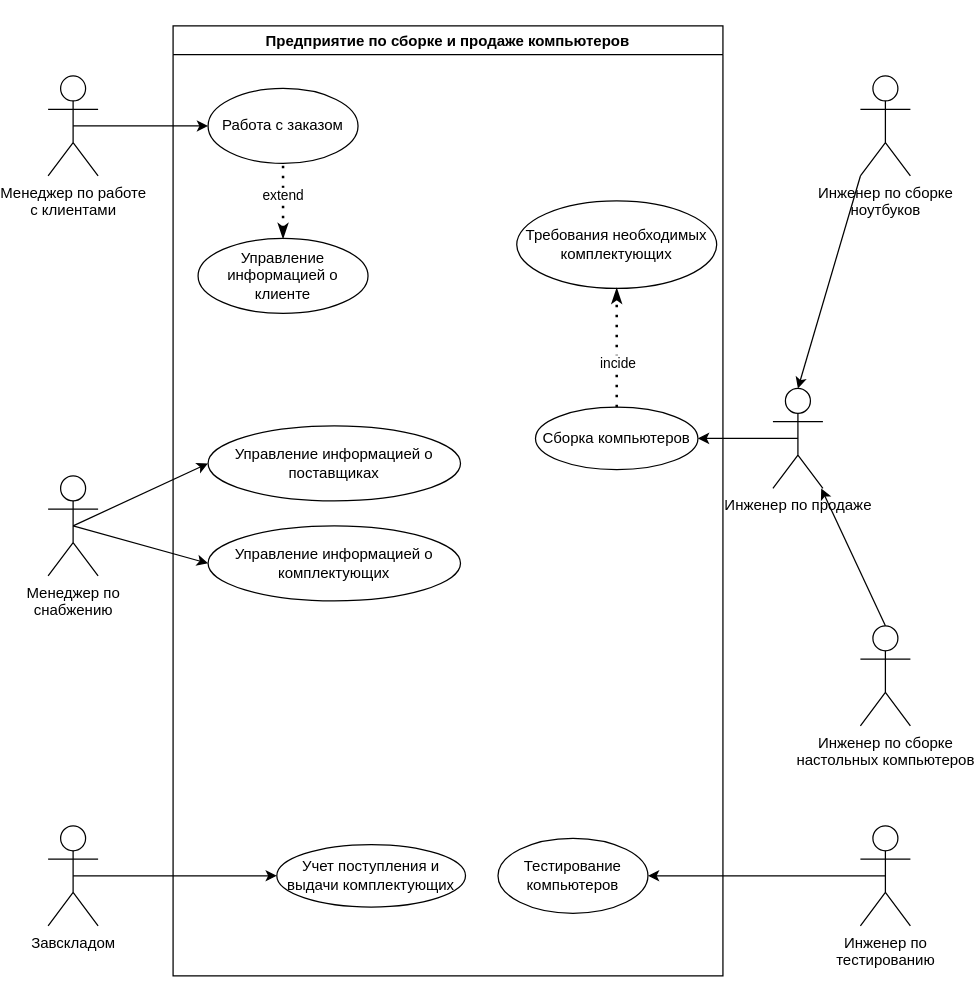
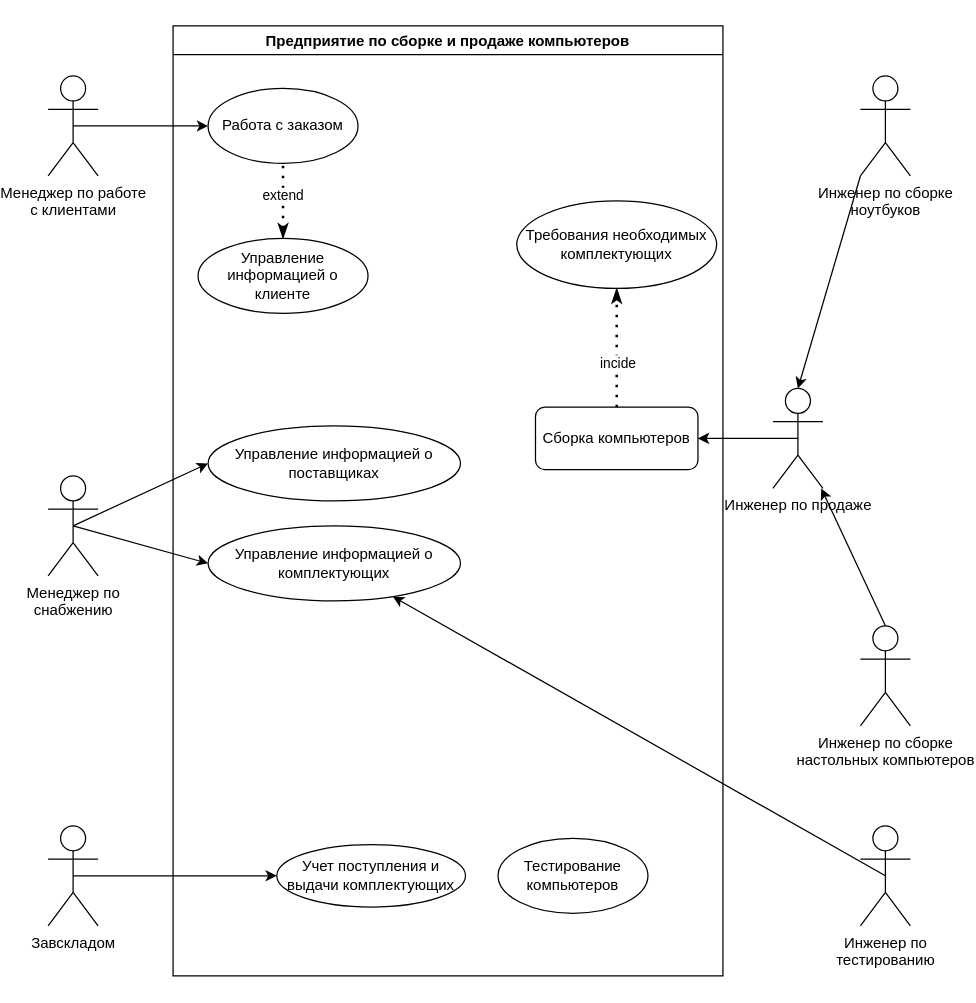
(617, 438) -> (617, 438)
(769, 876) -> (641, 737)
